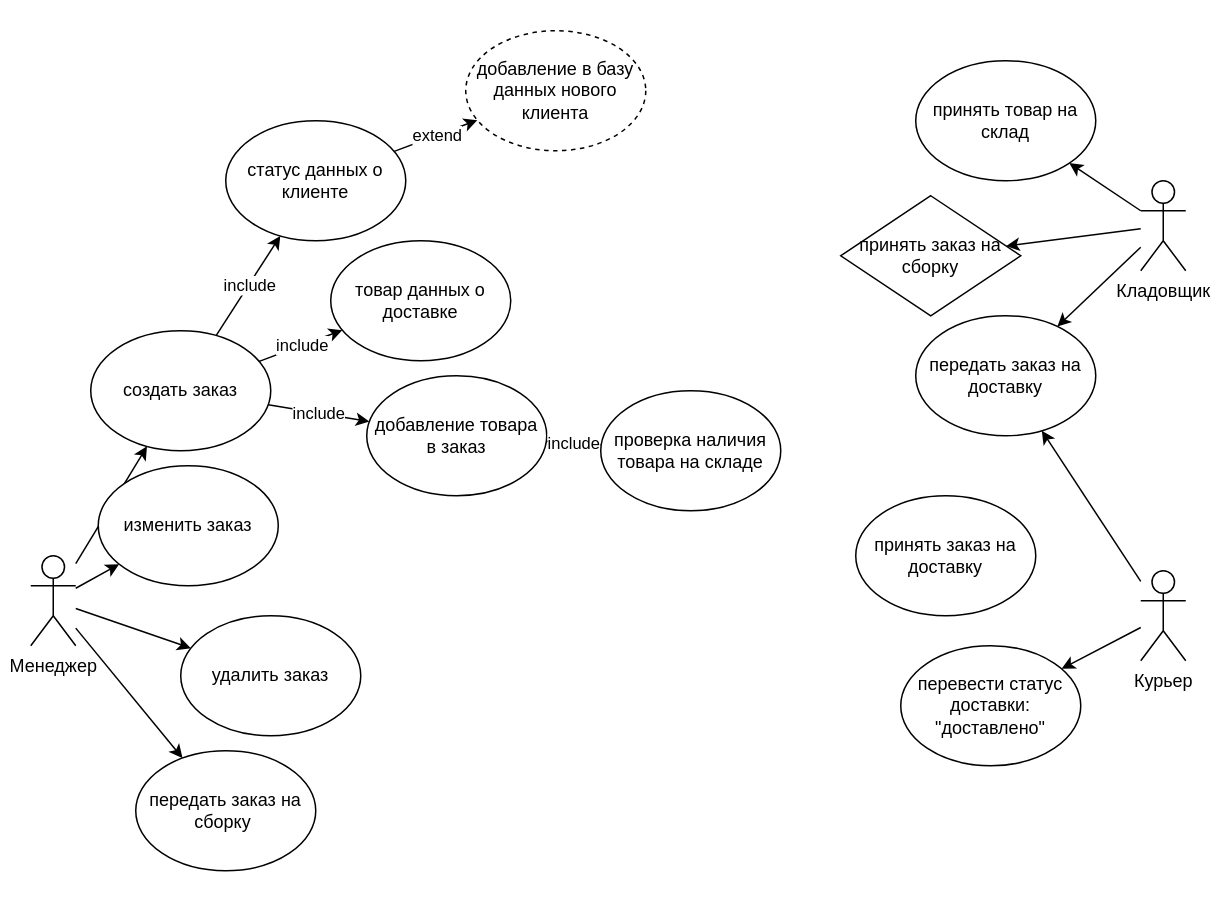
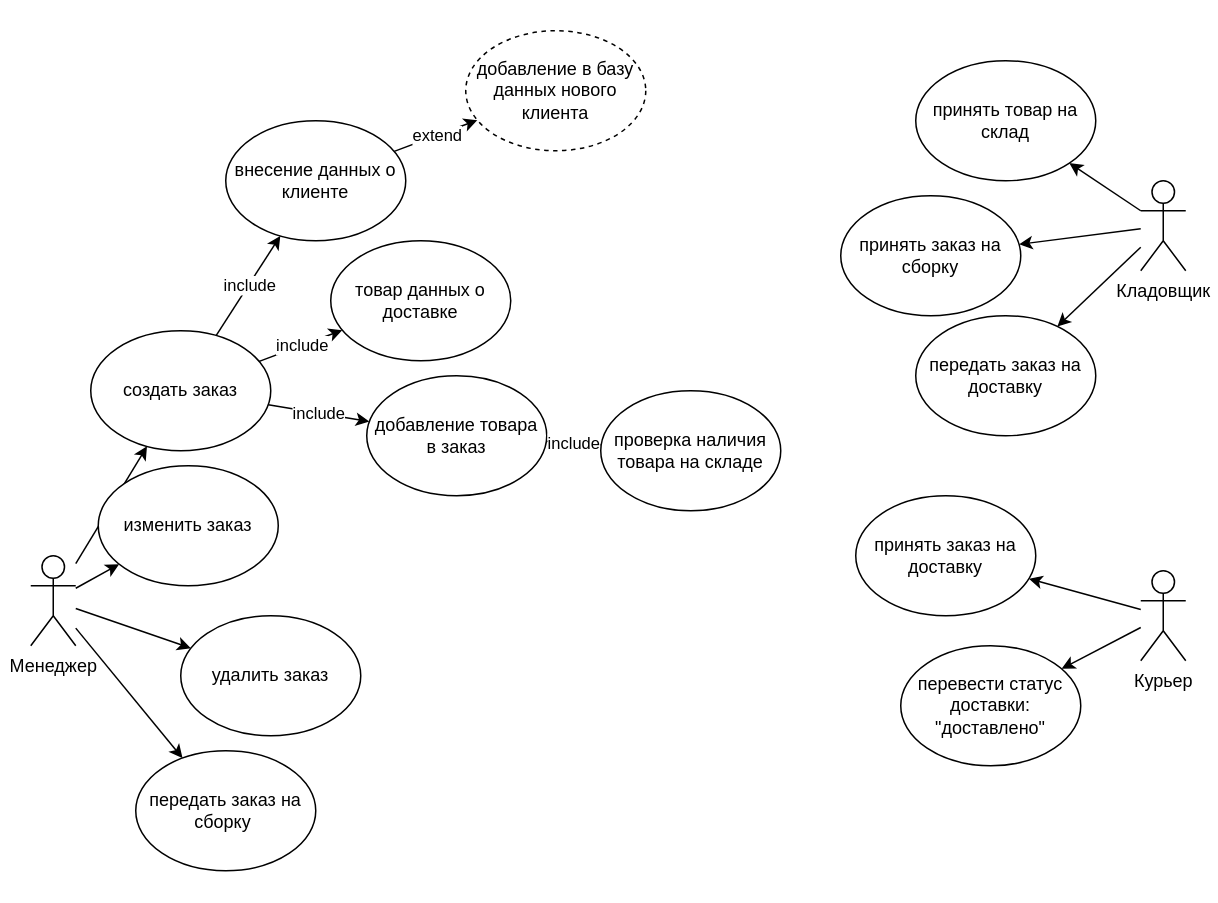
(316, 181) -> (316, 181)
(931, 256) -> (931, 256)
(1094, 510) -> (1089, 595)
